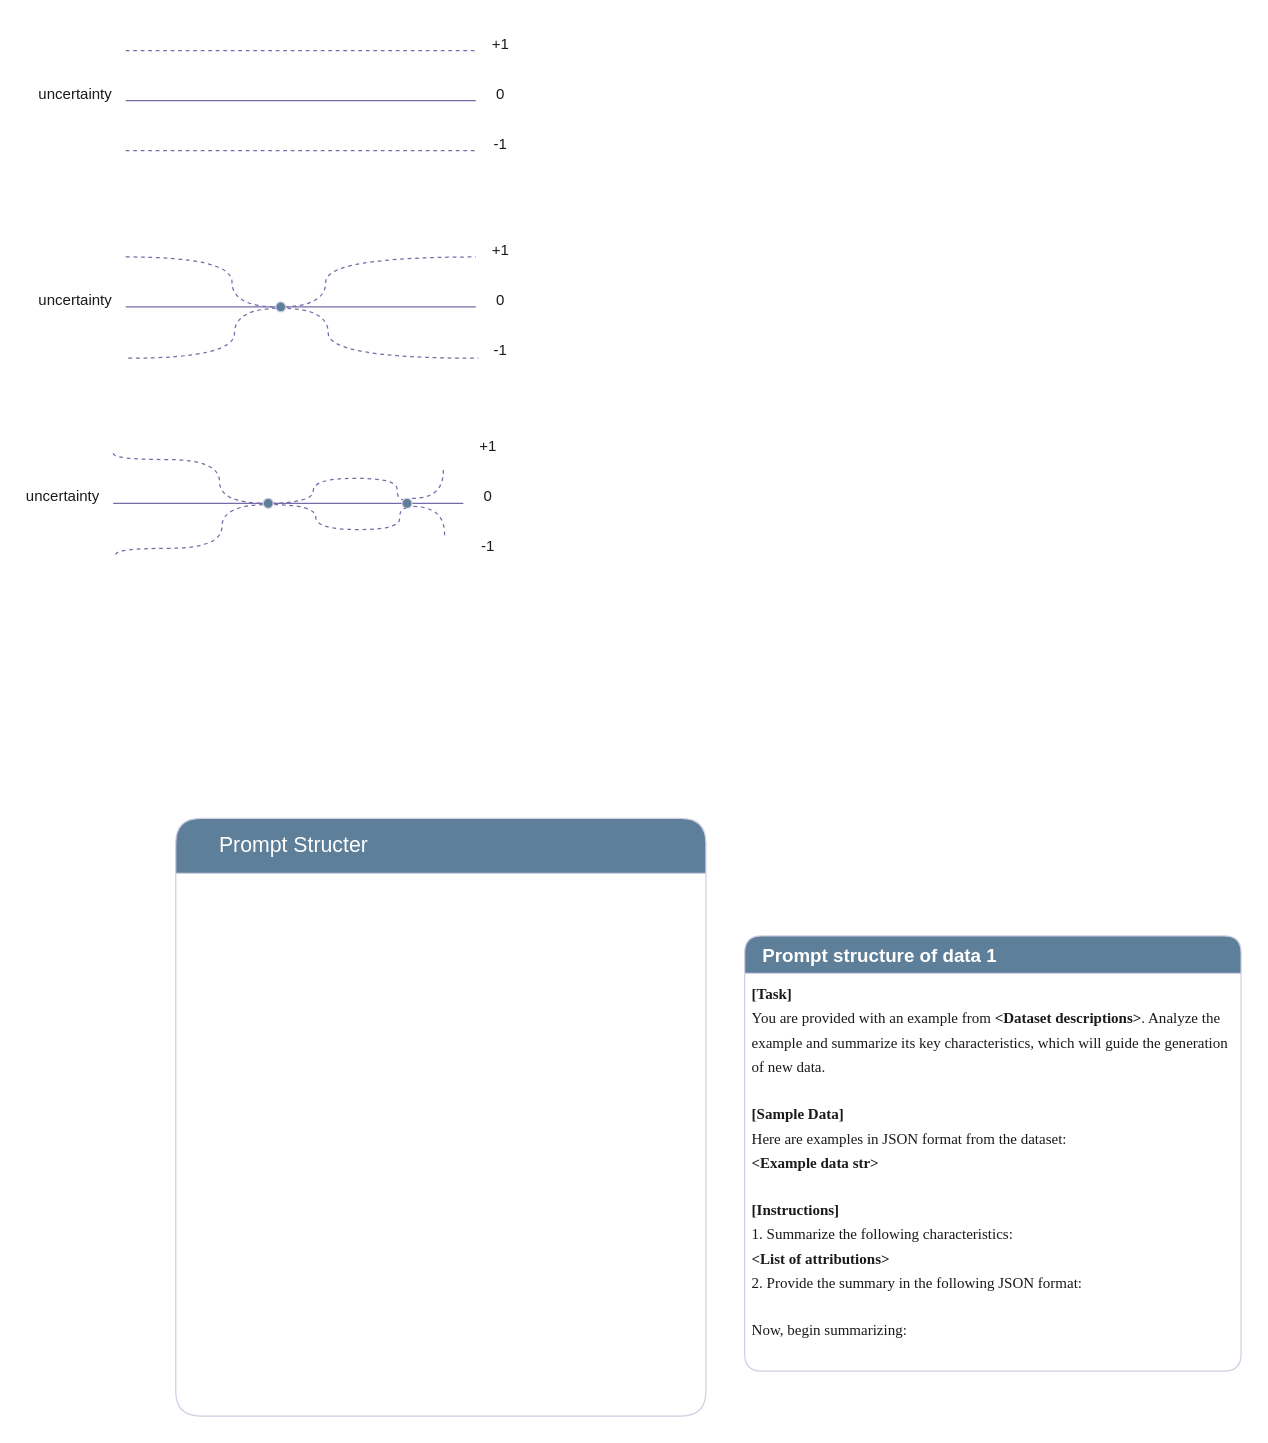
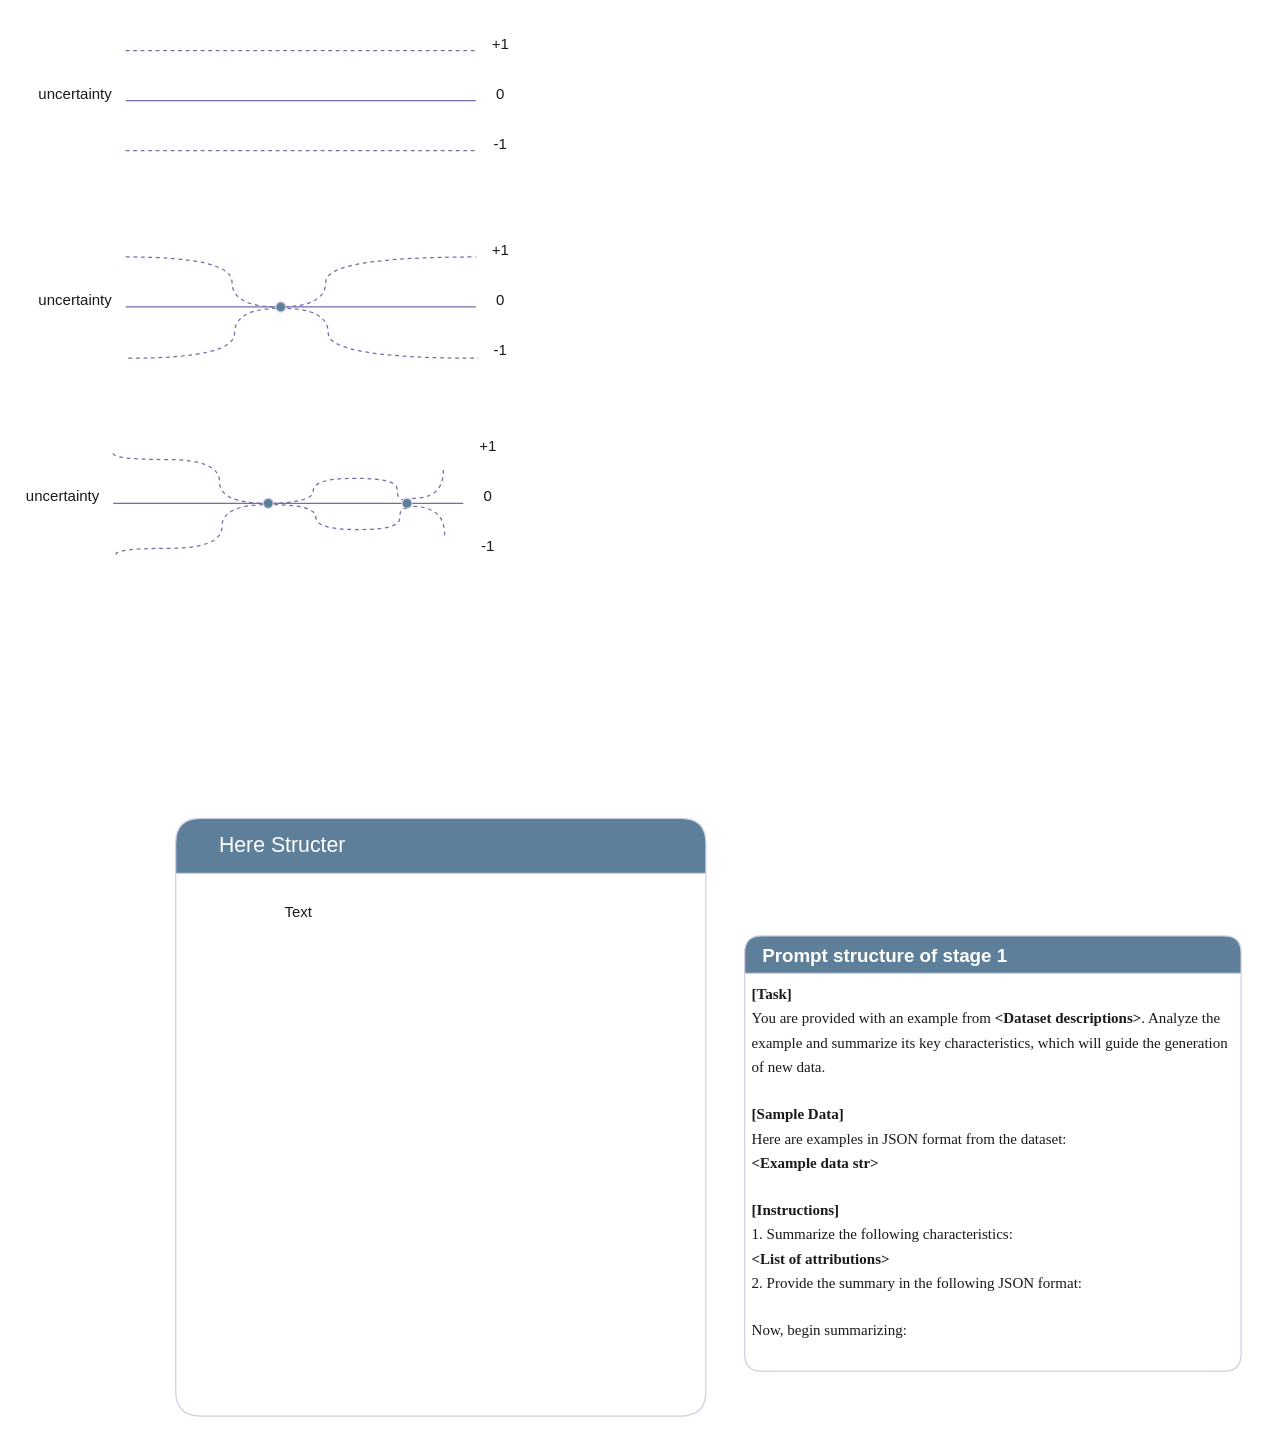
(239, 846) -> (231, 846)
none -> (298, 912)
(848, 954) -> (852, 954)
